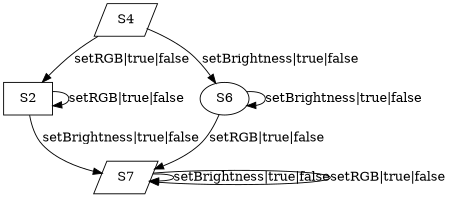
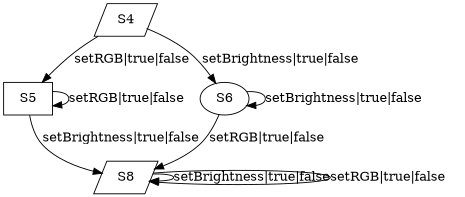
(28, 99) -> (28, 99)
(126, 177) -> (126, 177)
